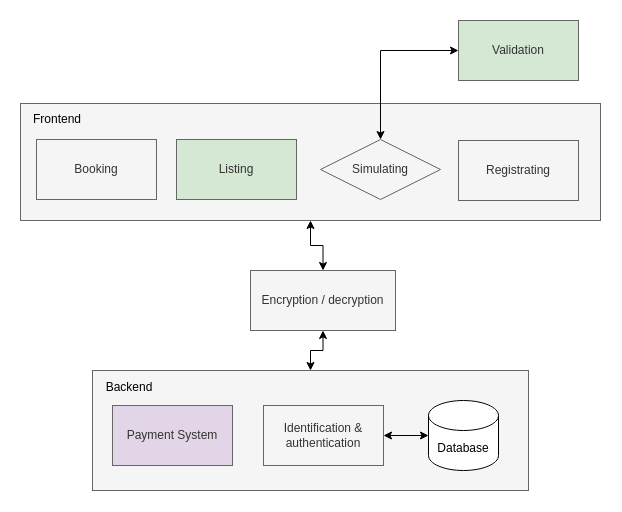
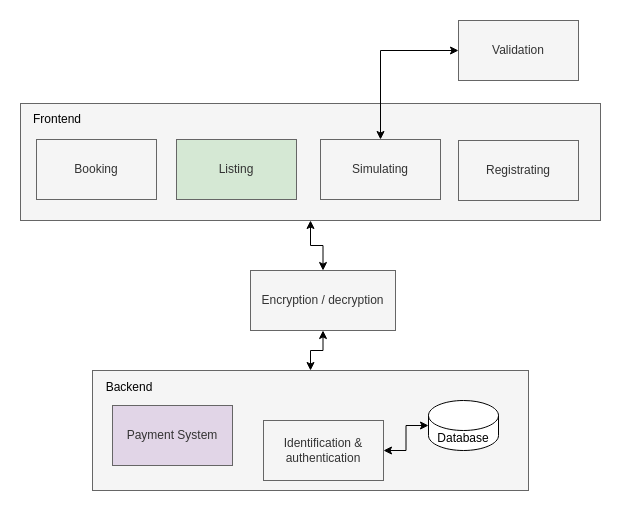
(519, 51) -> (519, 51)
(381, 170) -> (381, 170)
(324, 436) -> (324, 451)
(464, 436) -> (464, 426)
